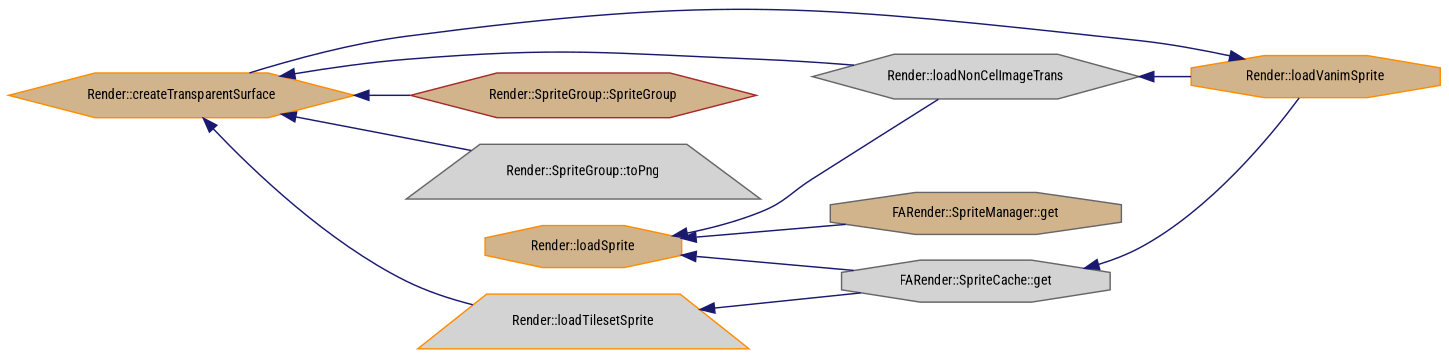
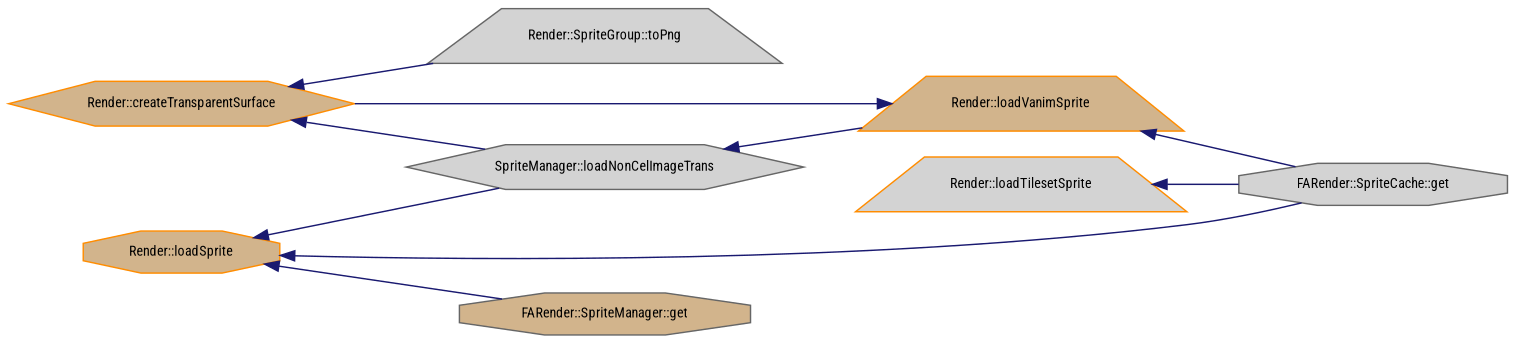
(976, 77) -> (605, 167)
(1316, 77) -> (1021, 104)
(583, 95) -> none
(1211, 196) -> (1226, 151)
(332, 234) -> none
